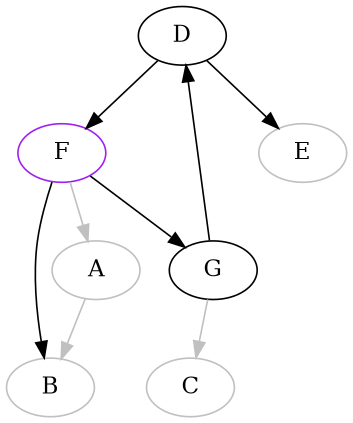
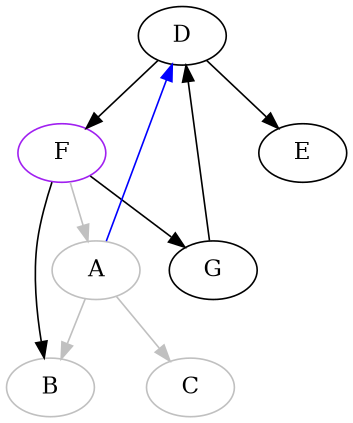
(303, 153) -> (303, 153)
none -> (136, 160)
(204, 320) -> (138, 322)
